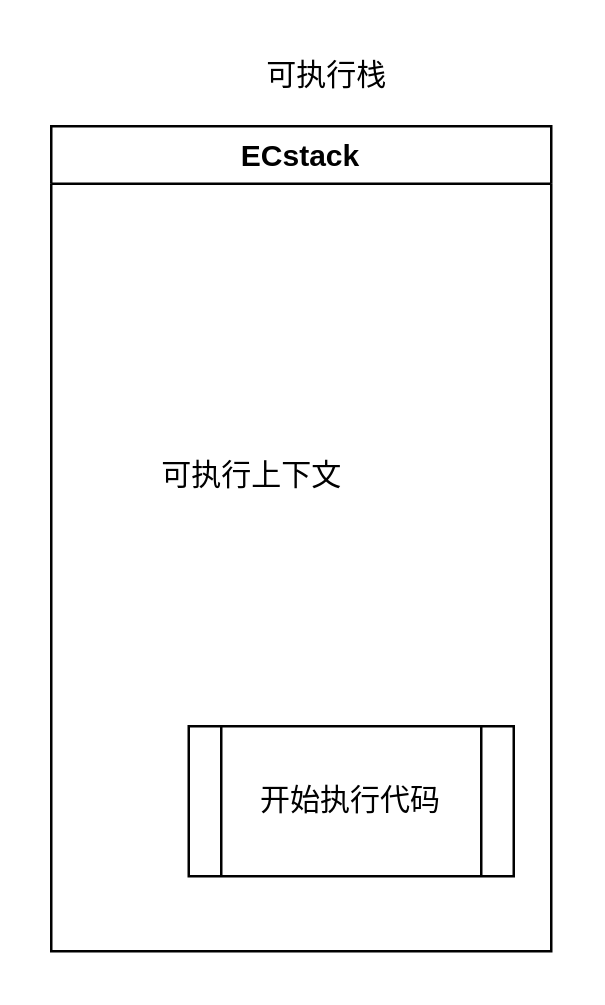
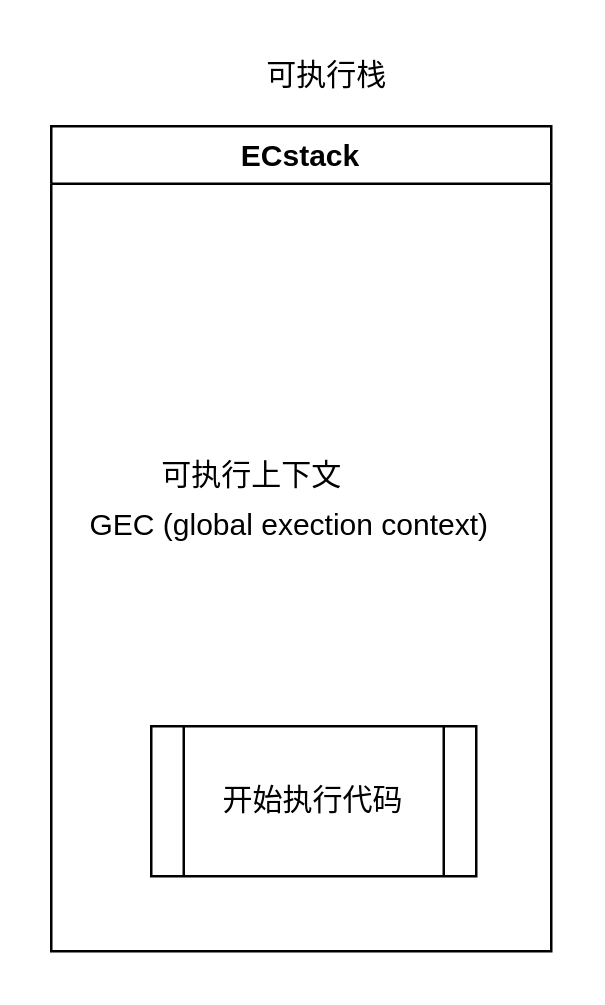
none -> (289, 526)
(351, 801) -> (314, 801)
